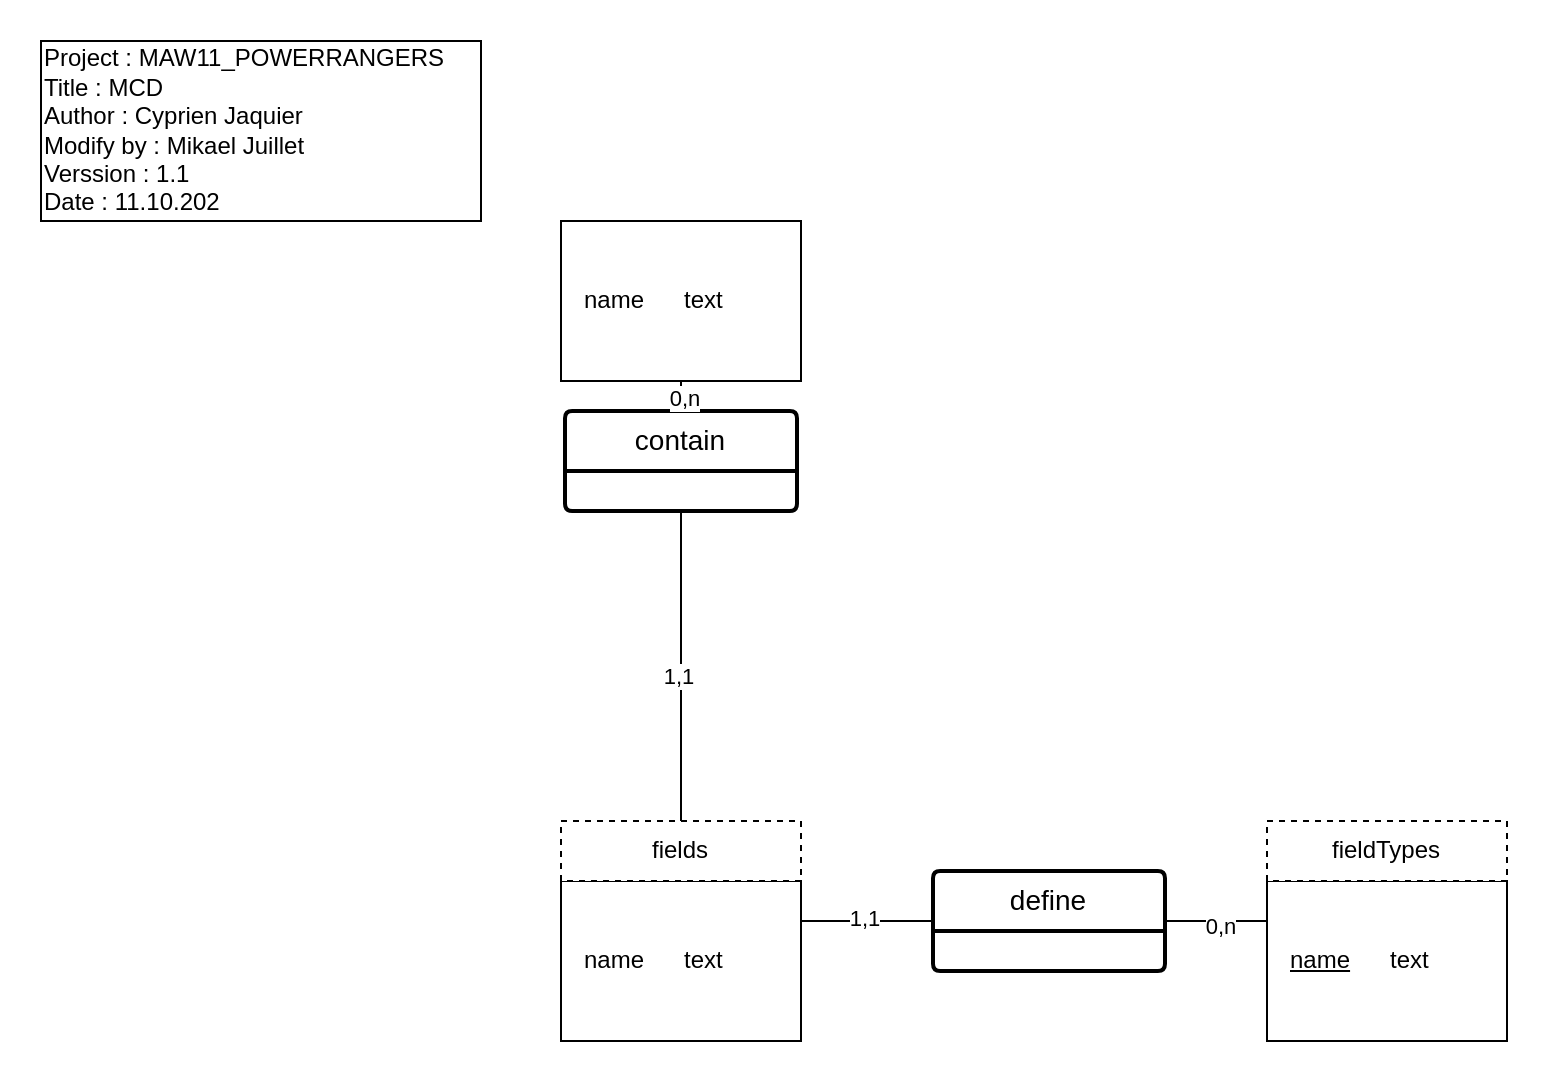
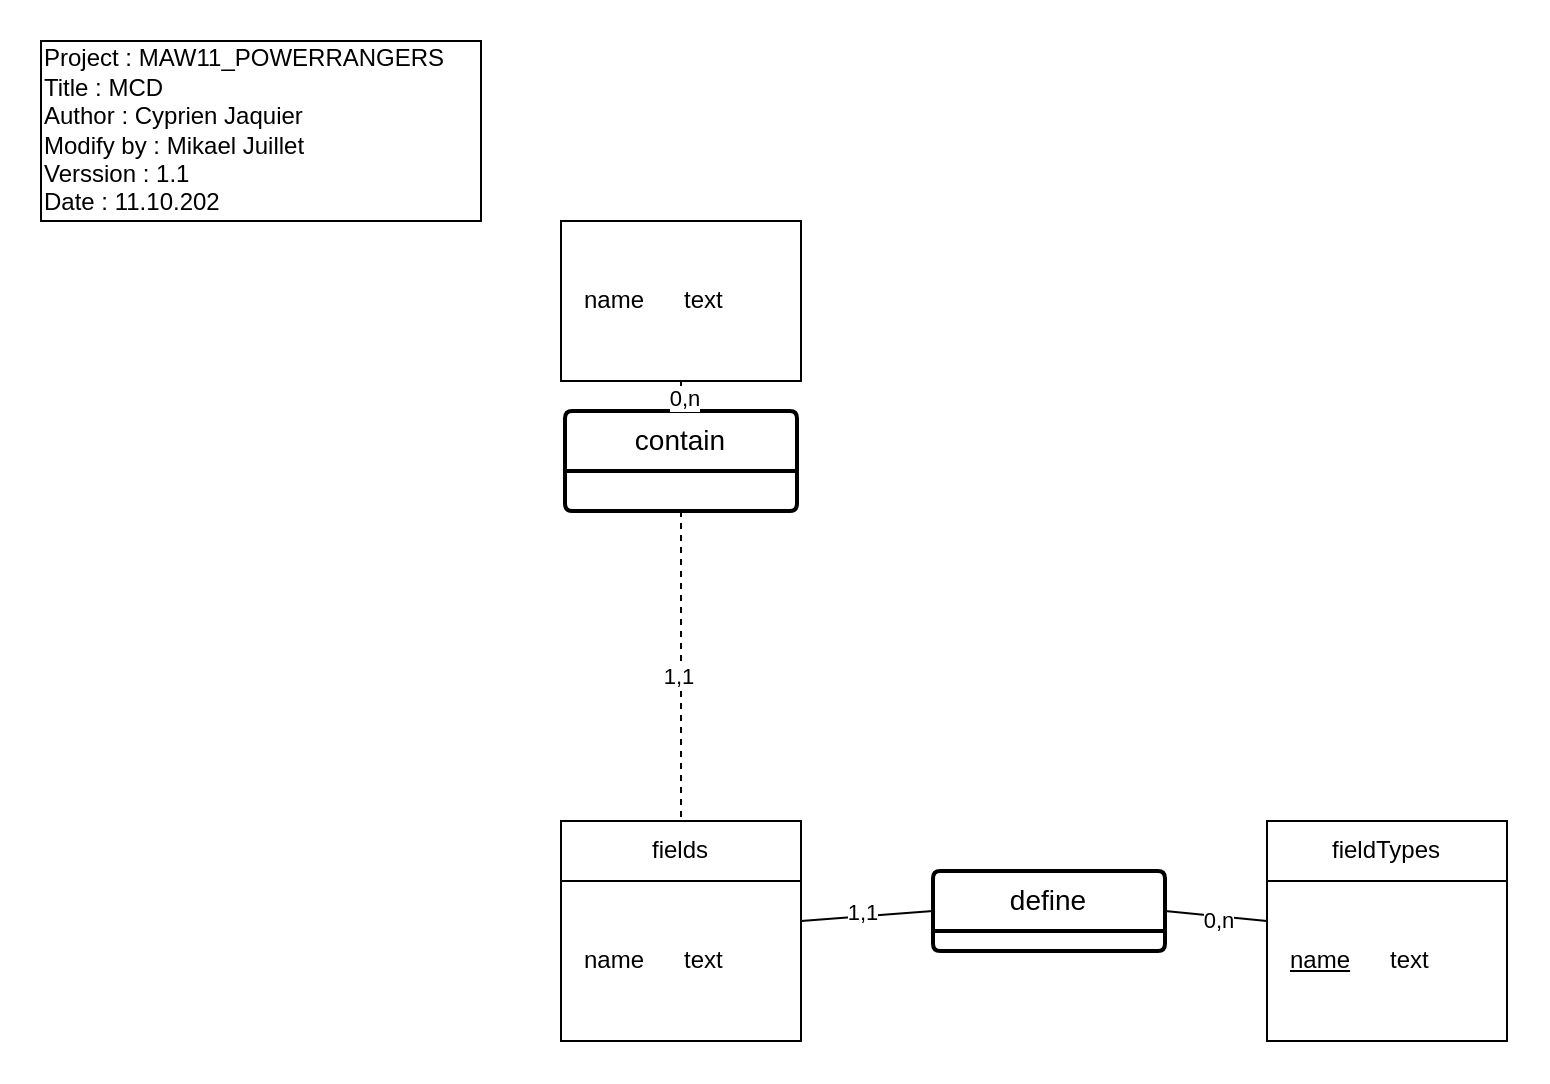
(681, 590) -> (681, 590)
(681, 851) -> (681, 851)
(1387, 851) -> (1387, 851)
(1049, 921) -> (1049, 911)
